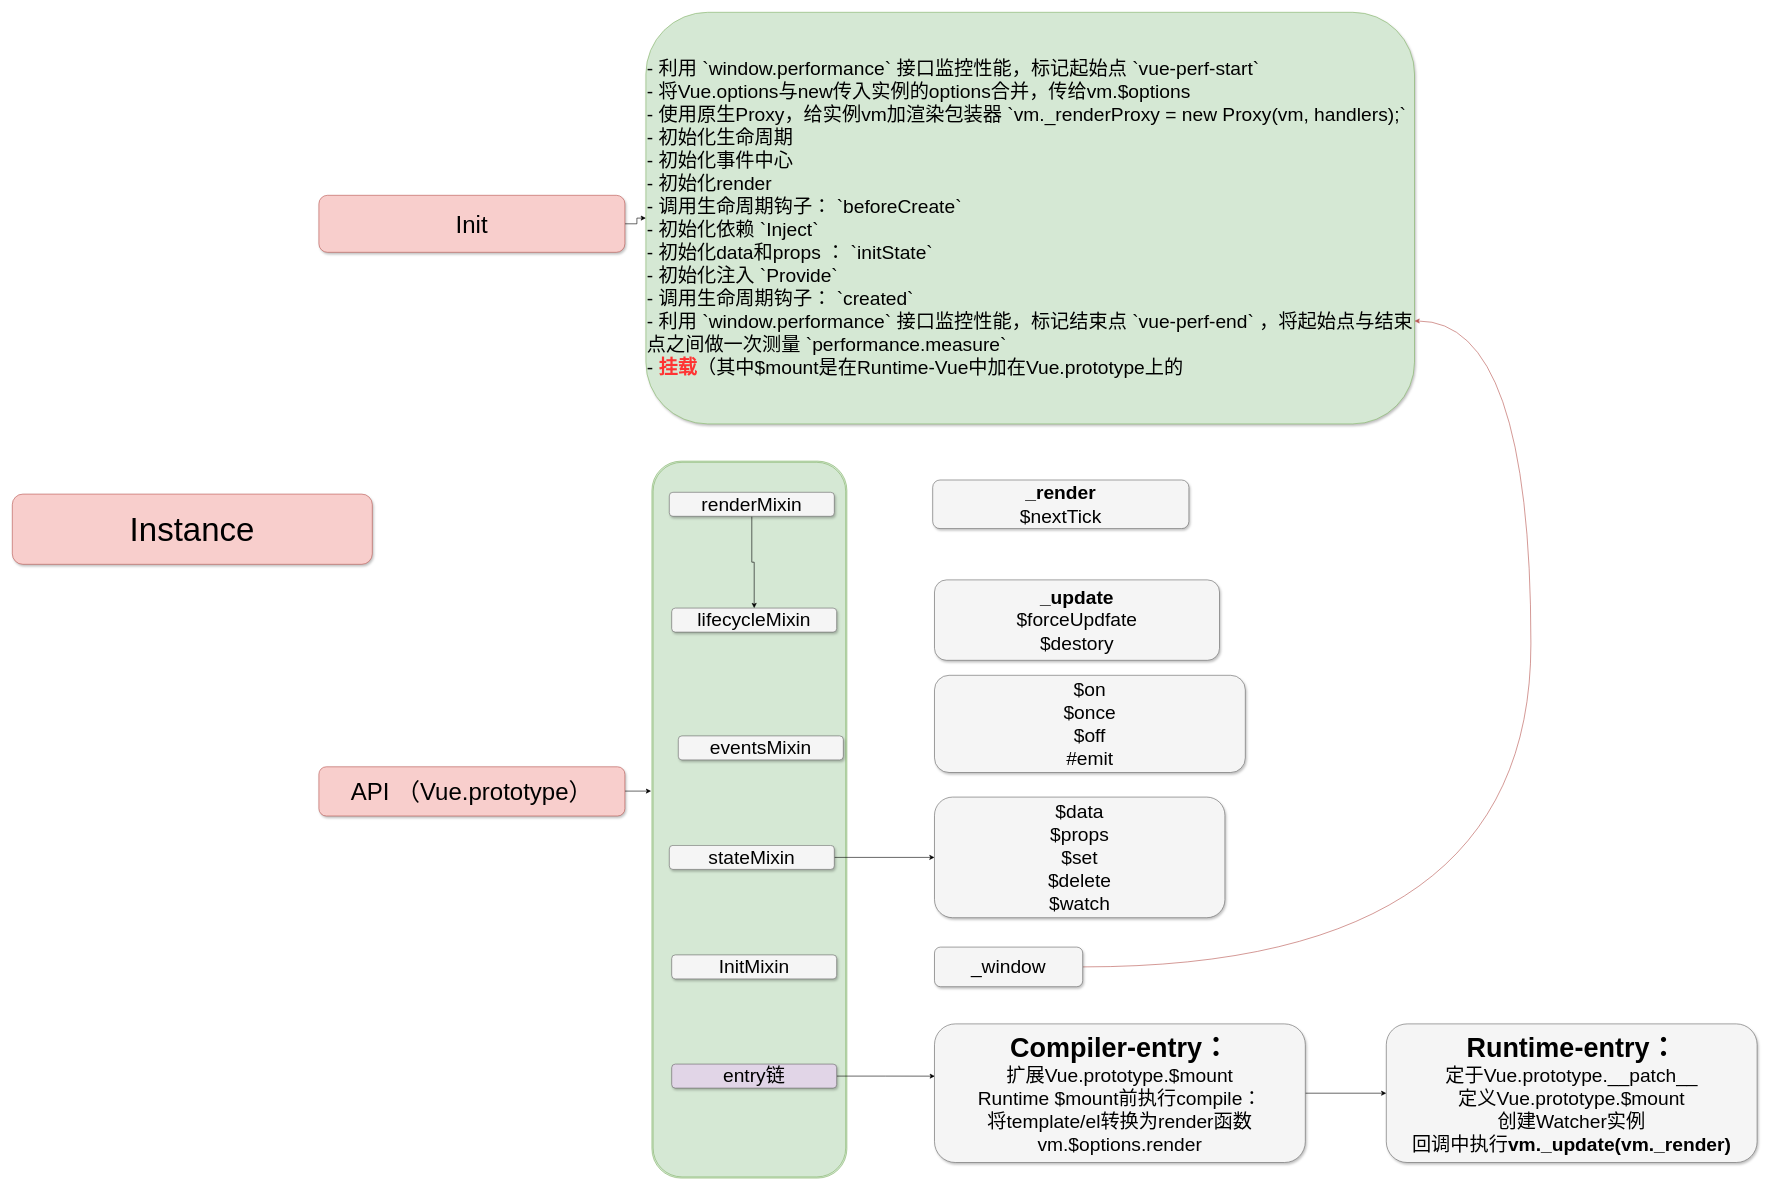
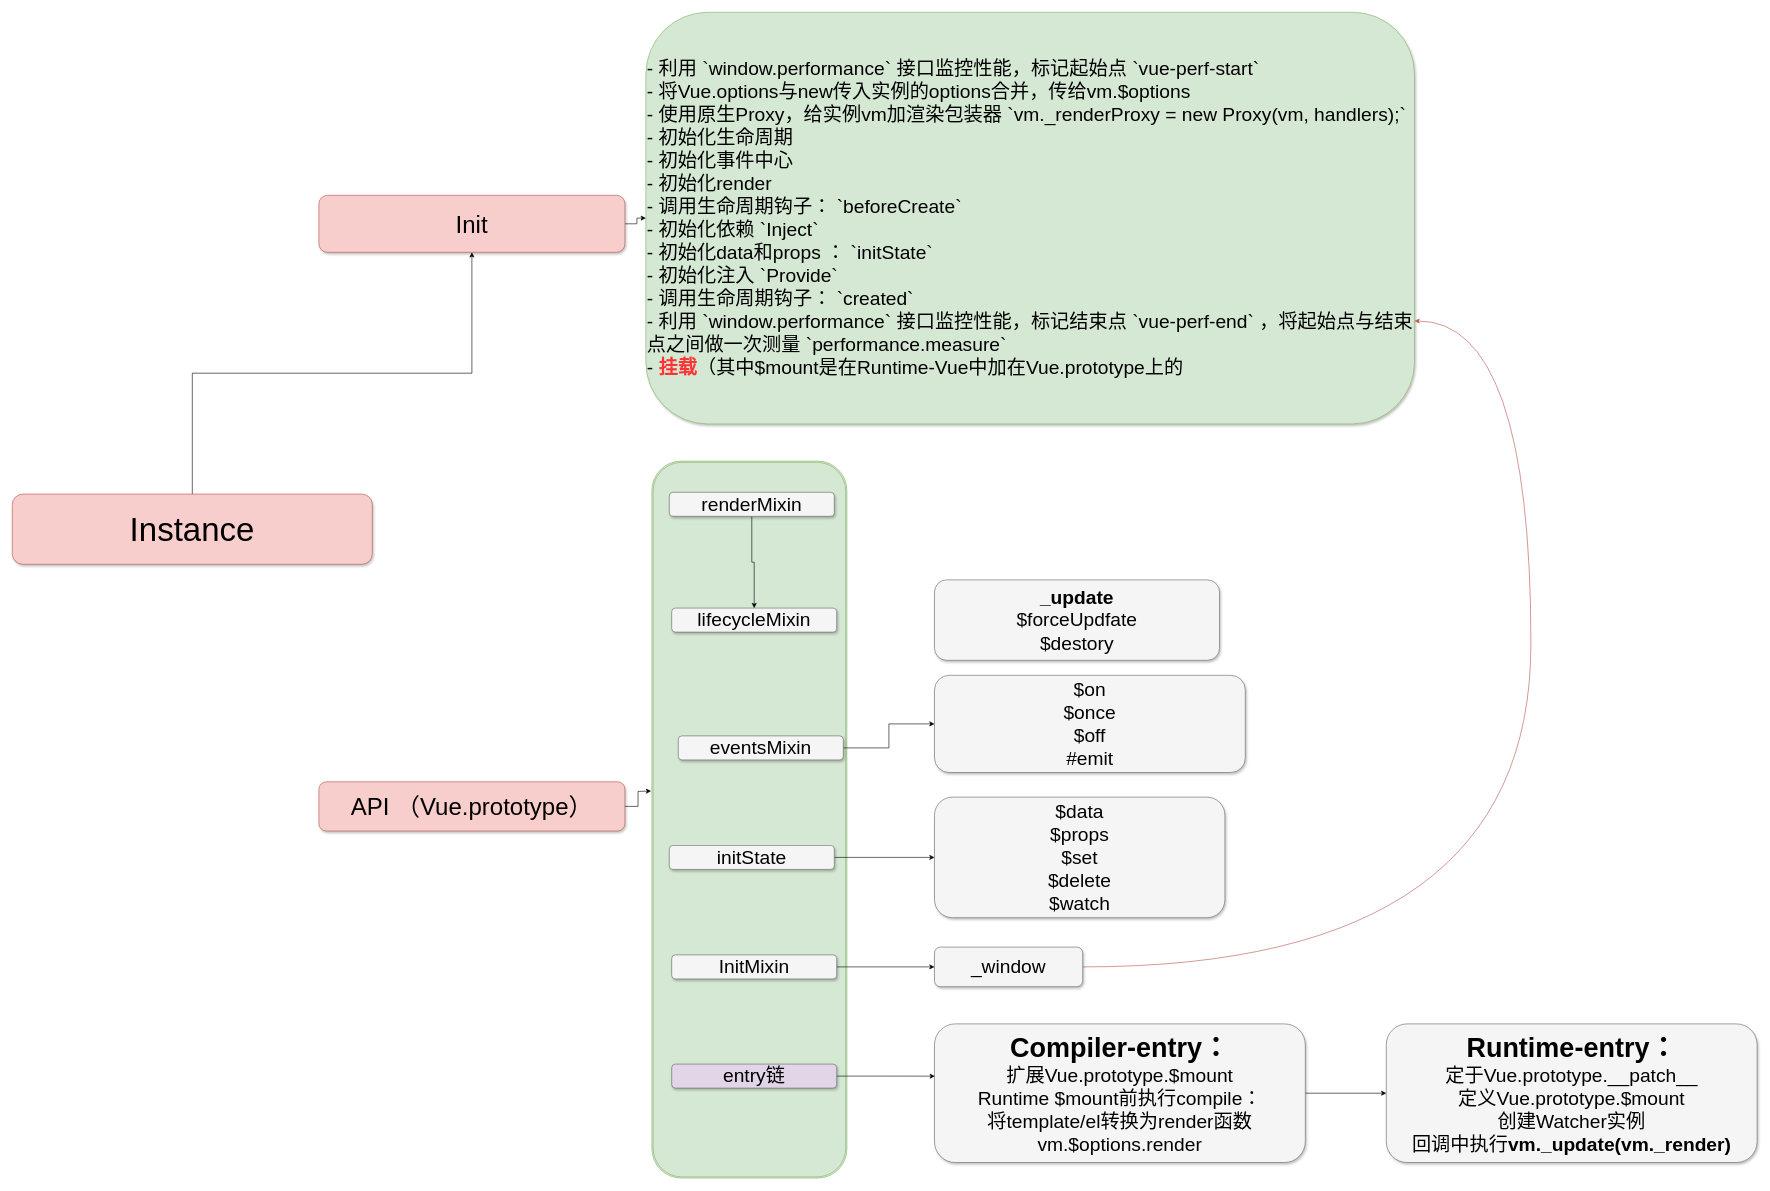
none -> (192, 373)
(1061, 504) -> none
none -> (889, 748)
(472, 791) -> (472, 806)
(752, 858) -> (752, 858)
none -> (929, 967)
